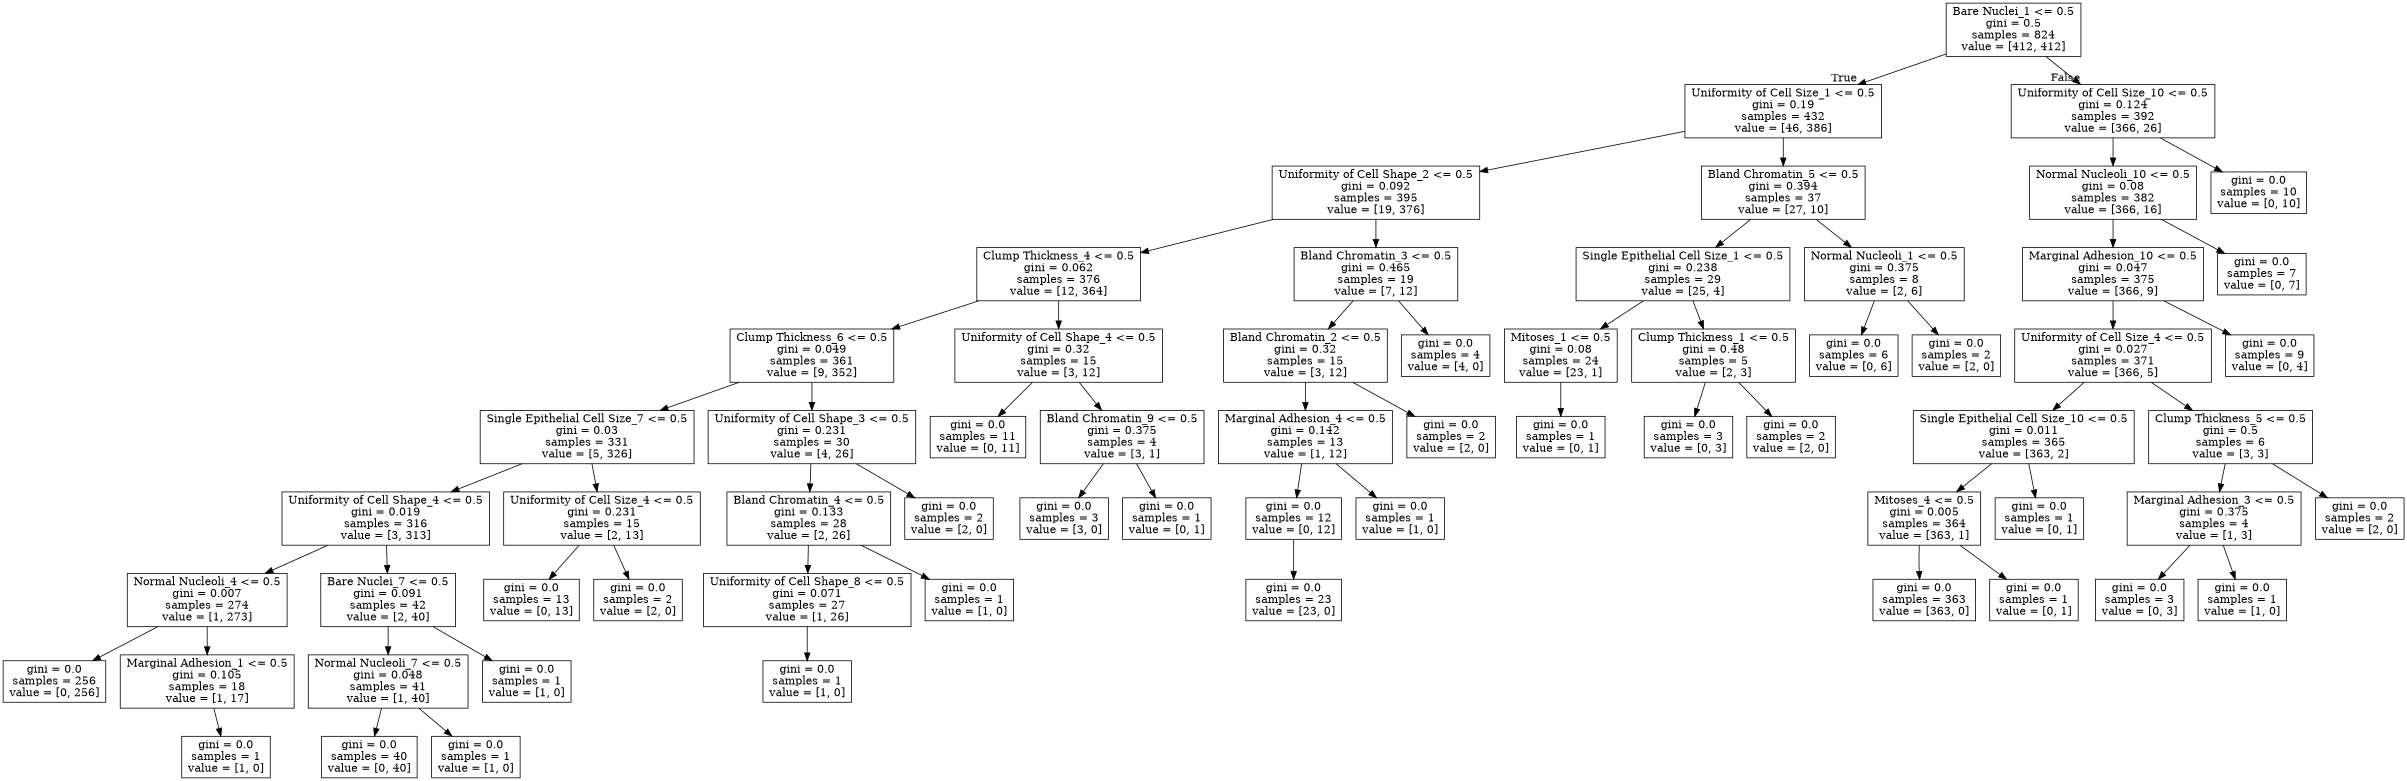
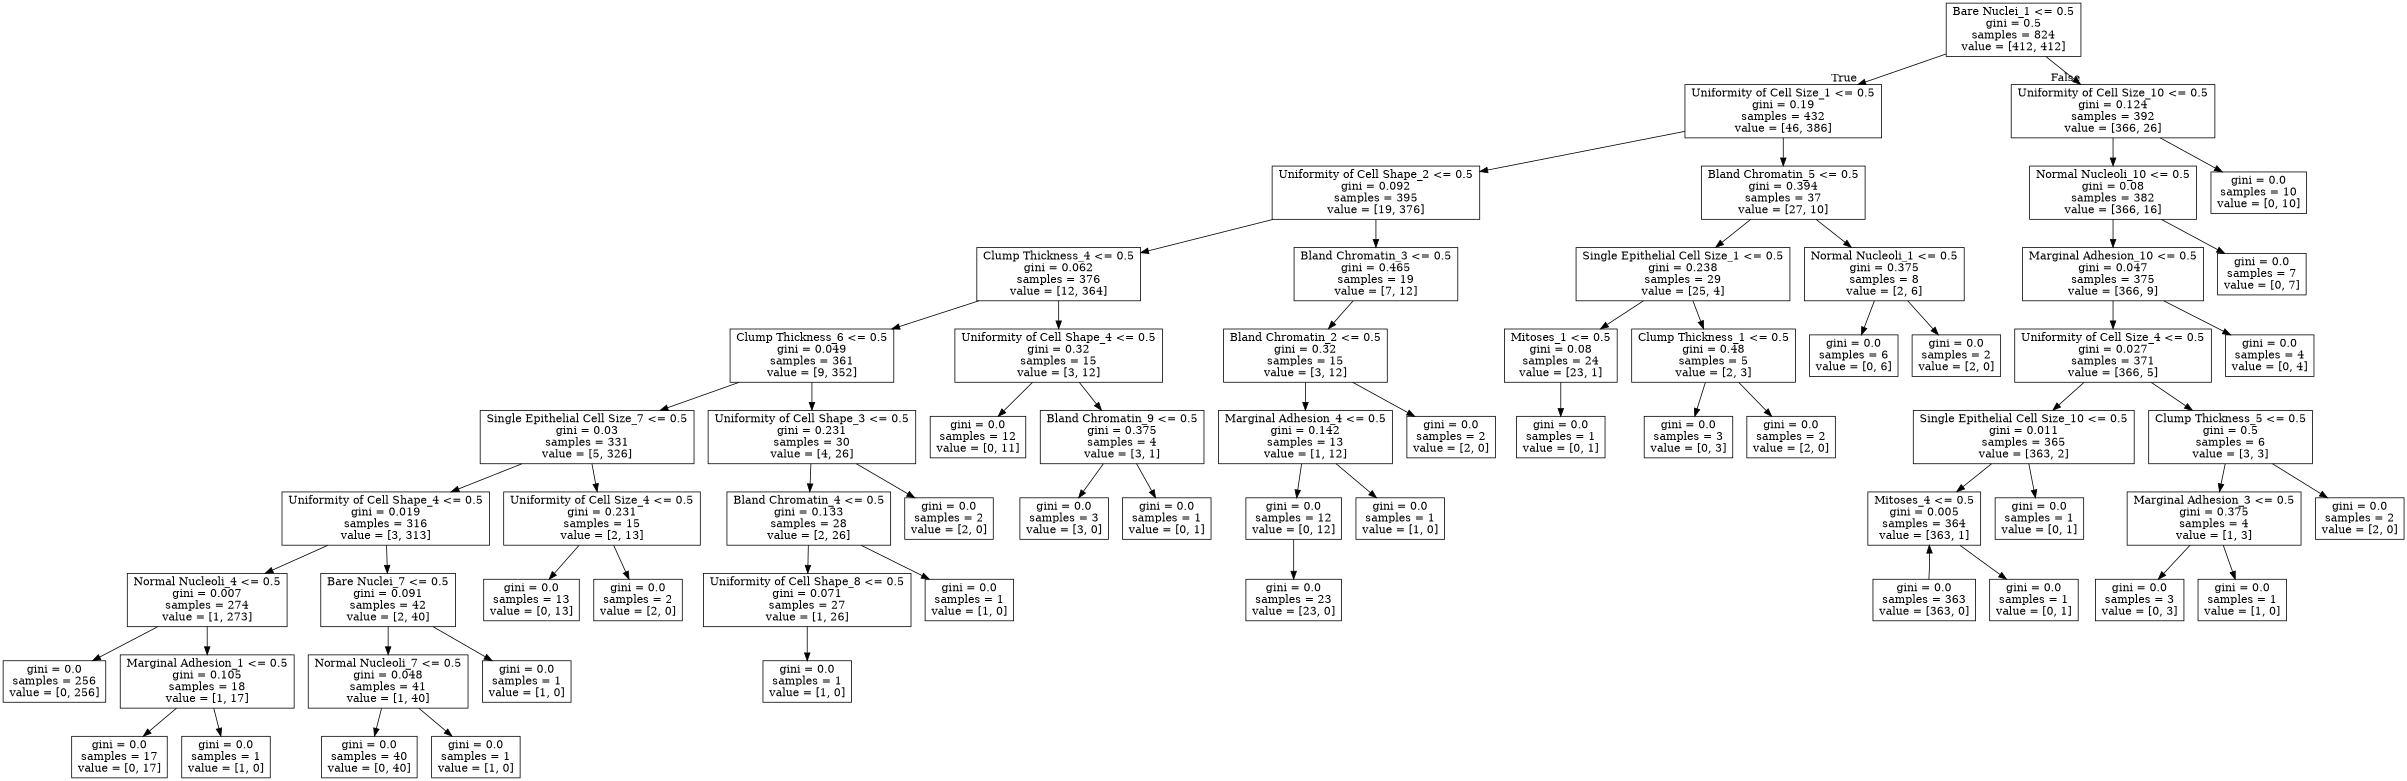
(1446, 356) -> none
(2270, 356) -> (2270, 356)
(978, 437) -> (978, 437)
(1919, 558) -> (1929, 566)
none -> (119, 757)
